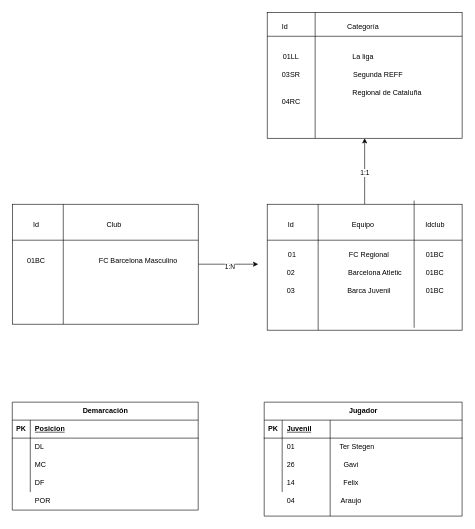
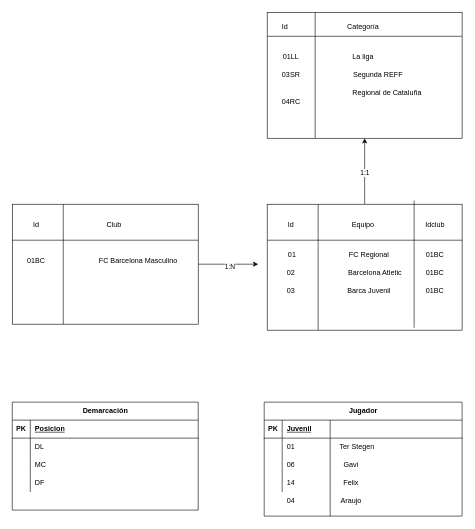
(291, 465) -> (291, 465)
(114, 501) -> none
